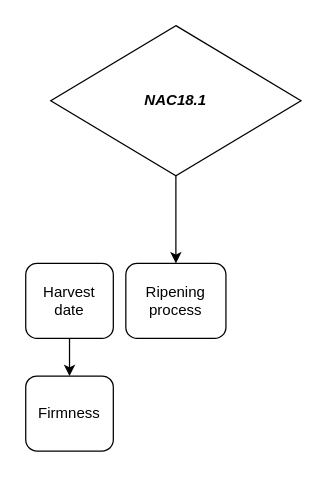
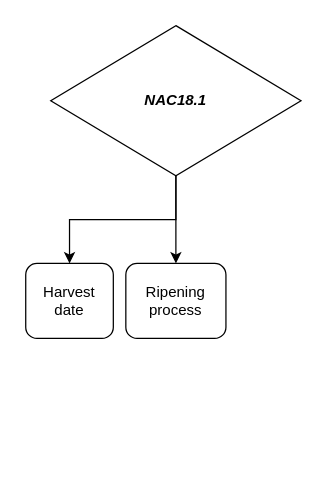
none -> (103, 219)
(69, 361) -> none
(69, 413) -> none
